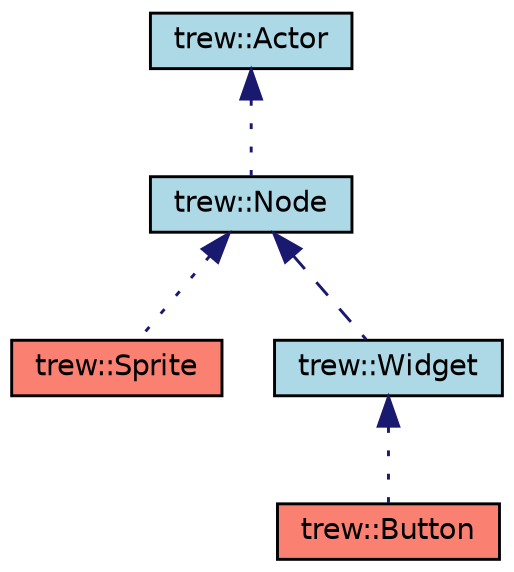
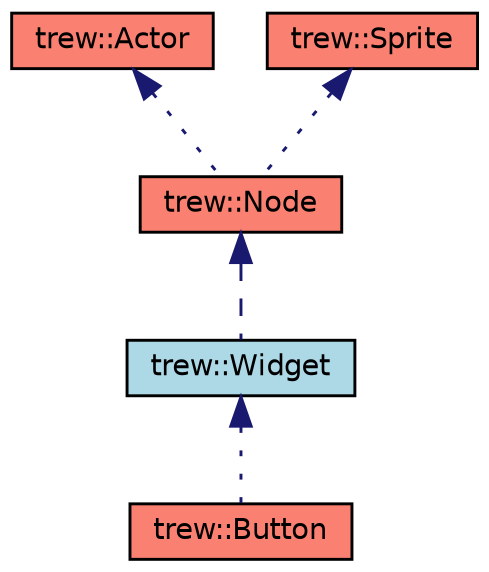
(251, 41) -> (112, 41)
(251, 204) -> (241, 204)
(174, 298) -> (297, 135)
